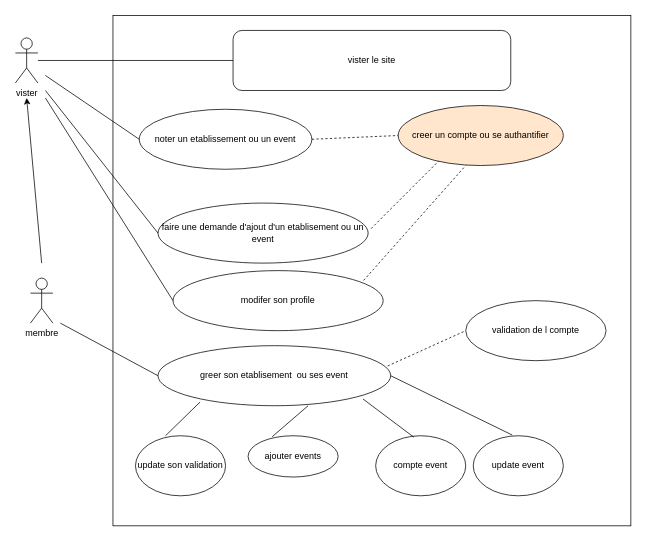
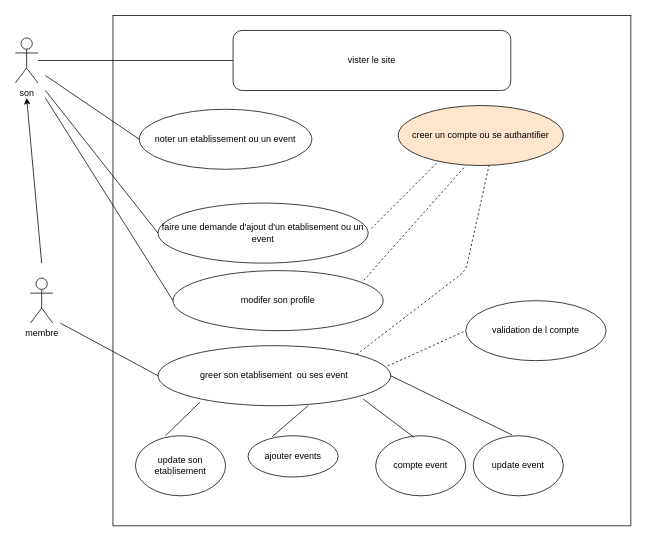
(27, 94) -> (27, 94)
(354, 137) -> none
none -> (451, 281)
(180, 465) -> (180, 465)
